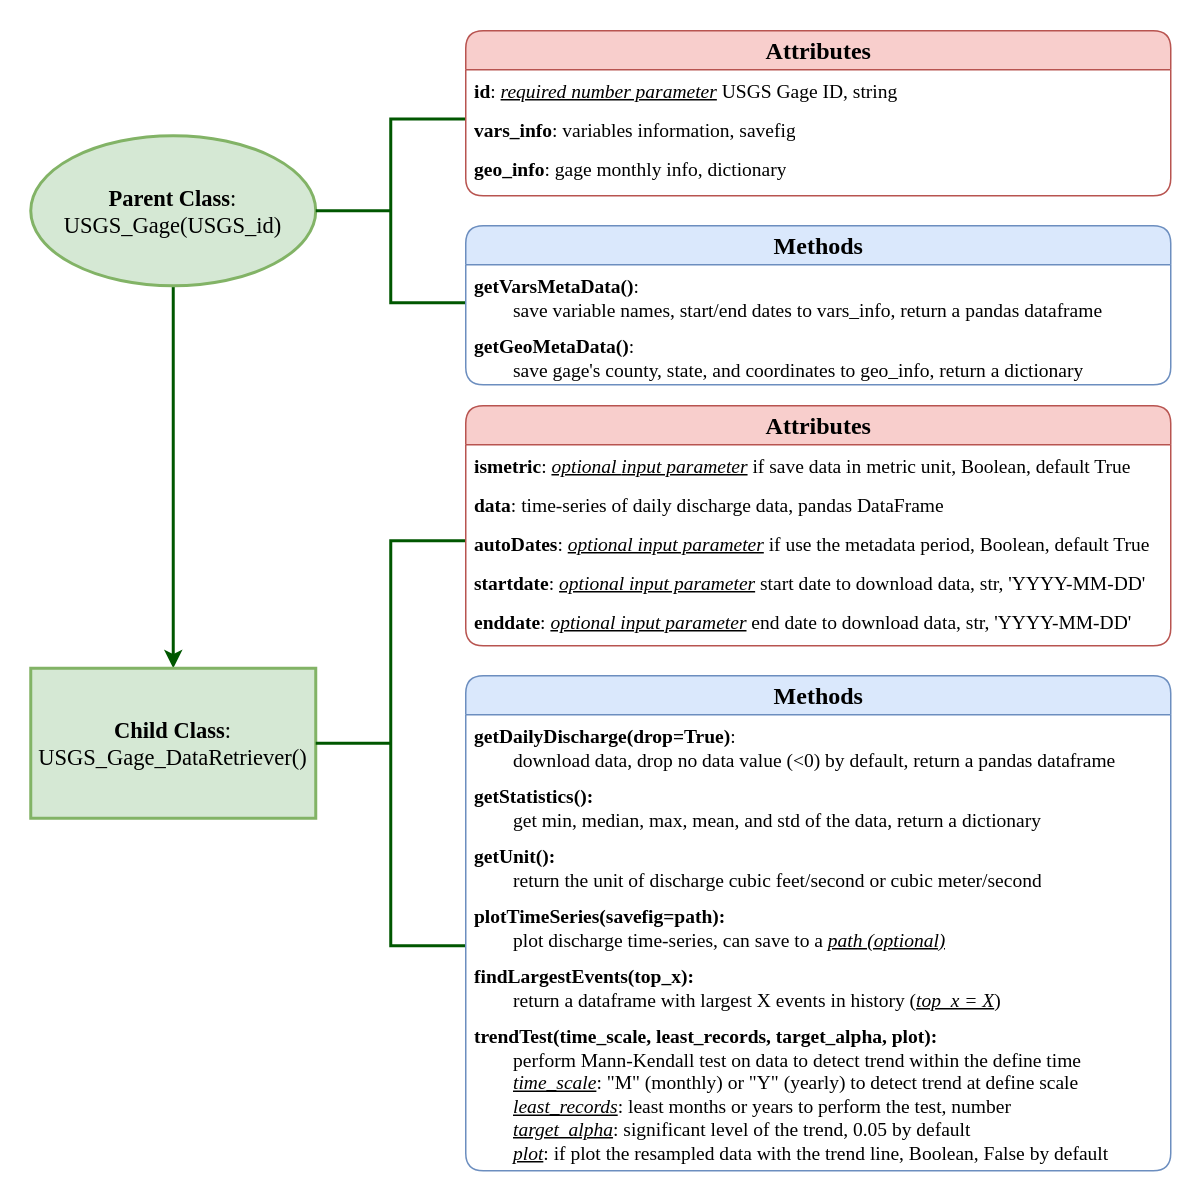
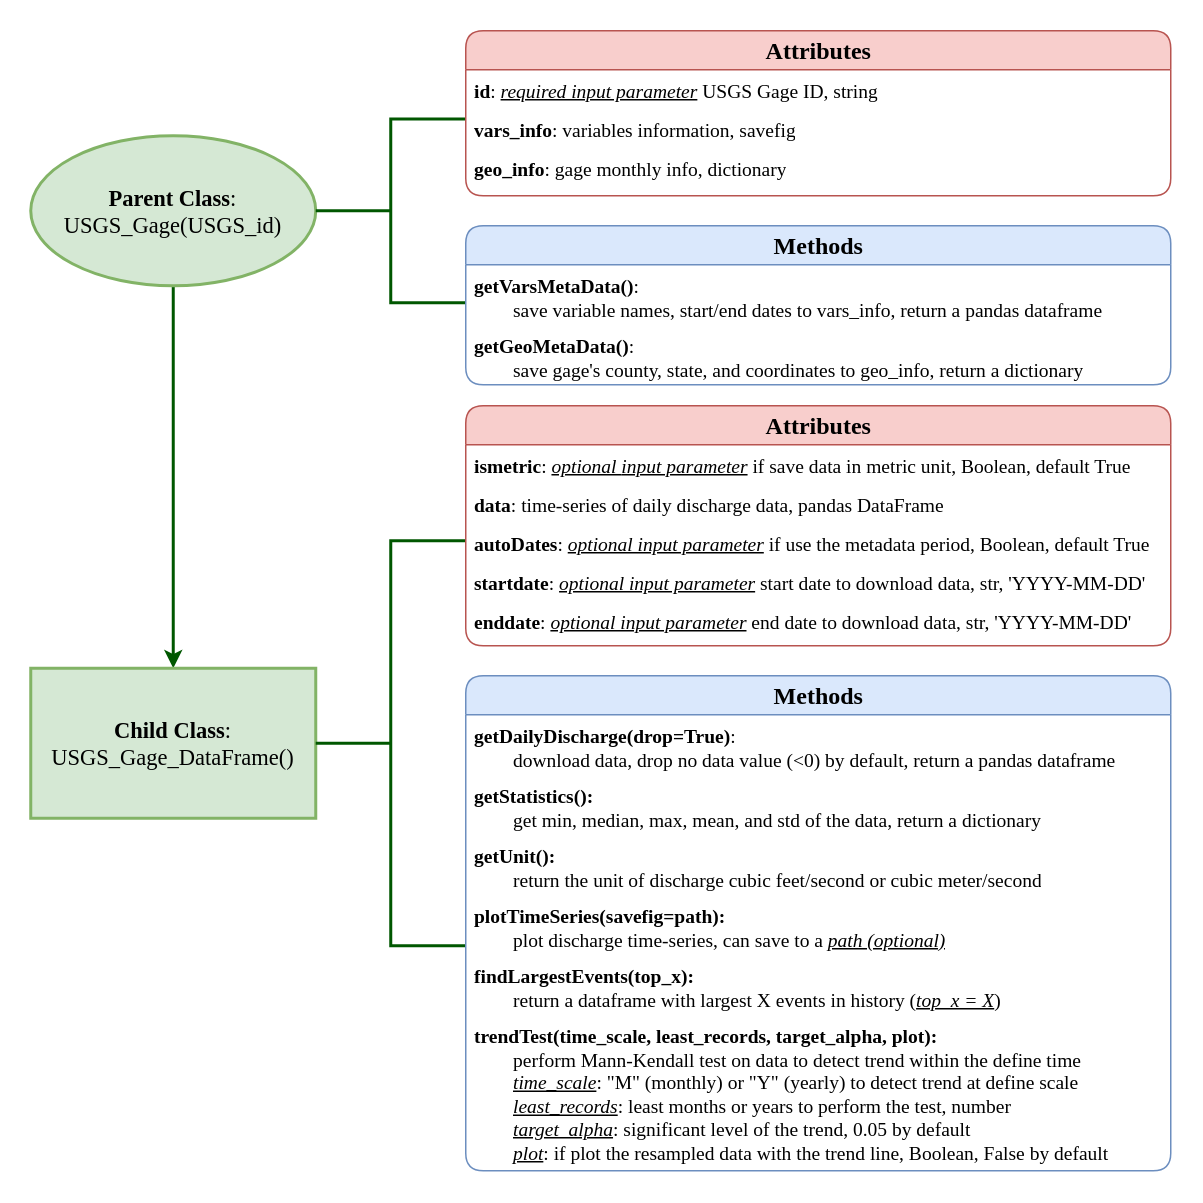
(720, 92) -> (712, 92)
(173, 743) -> (173, 743)
